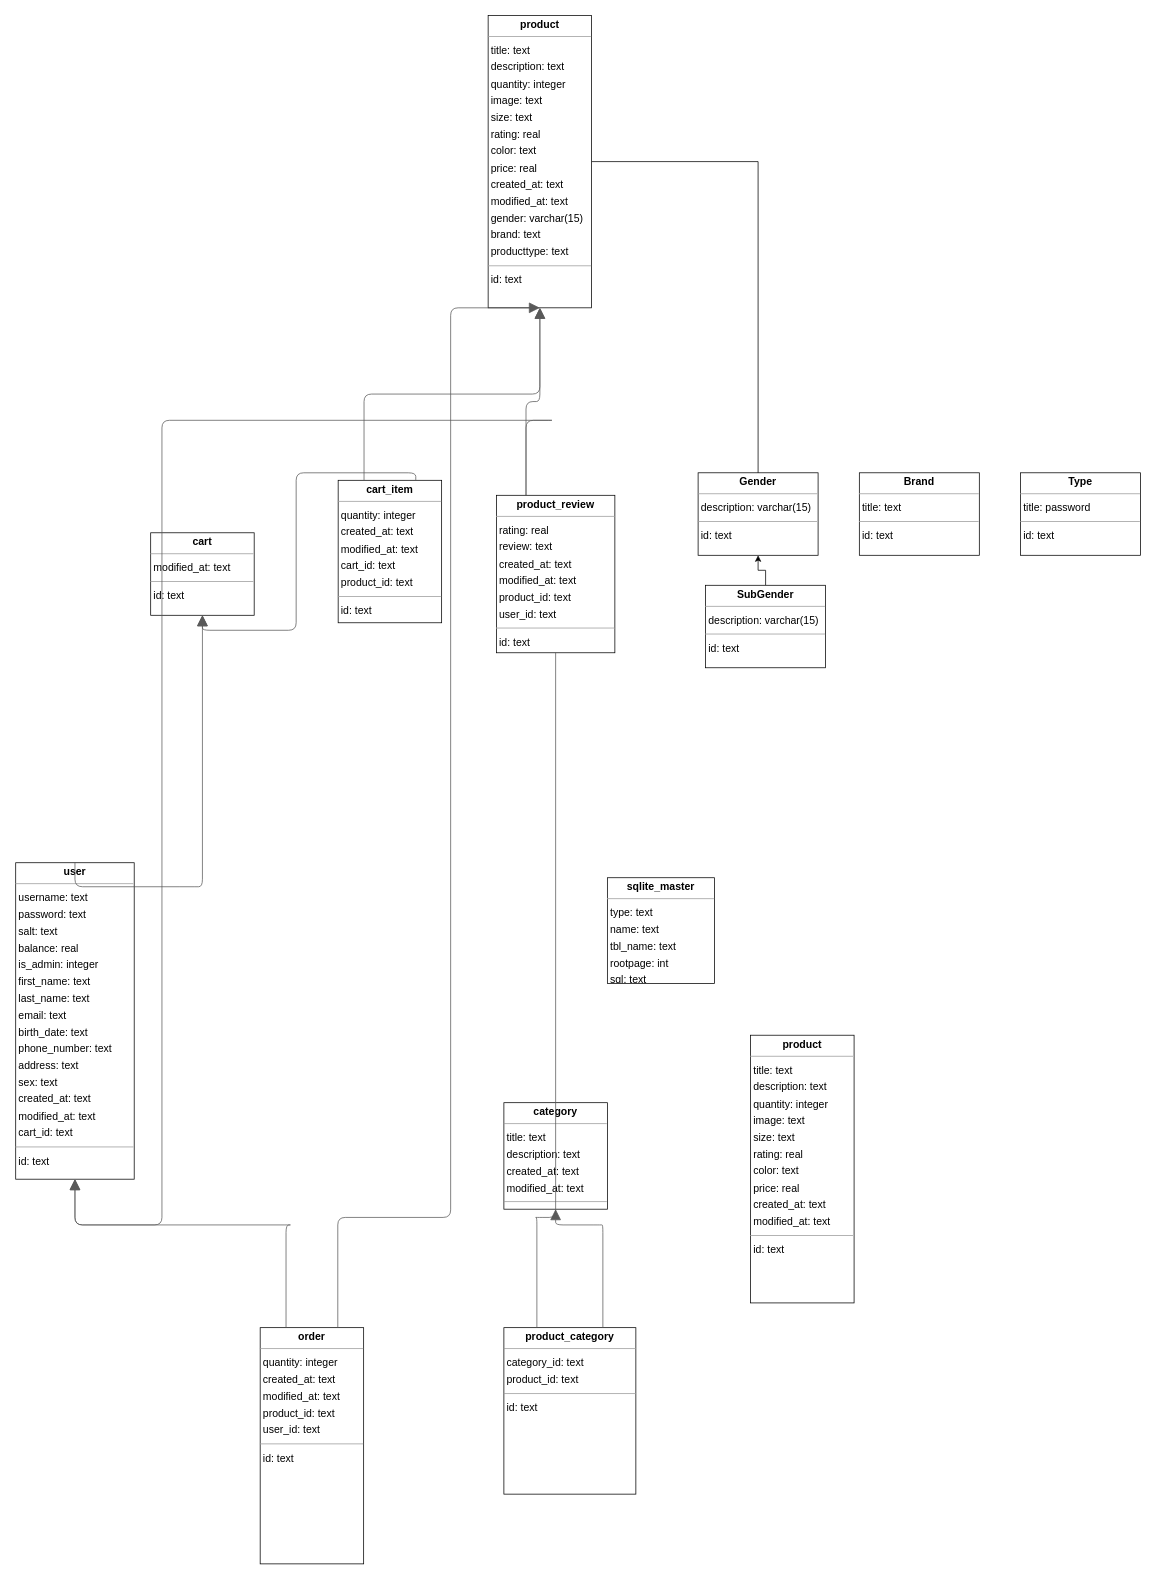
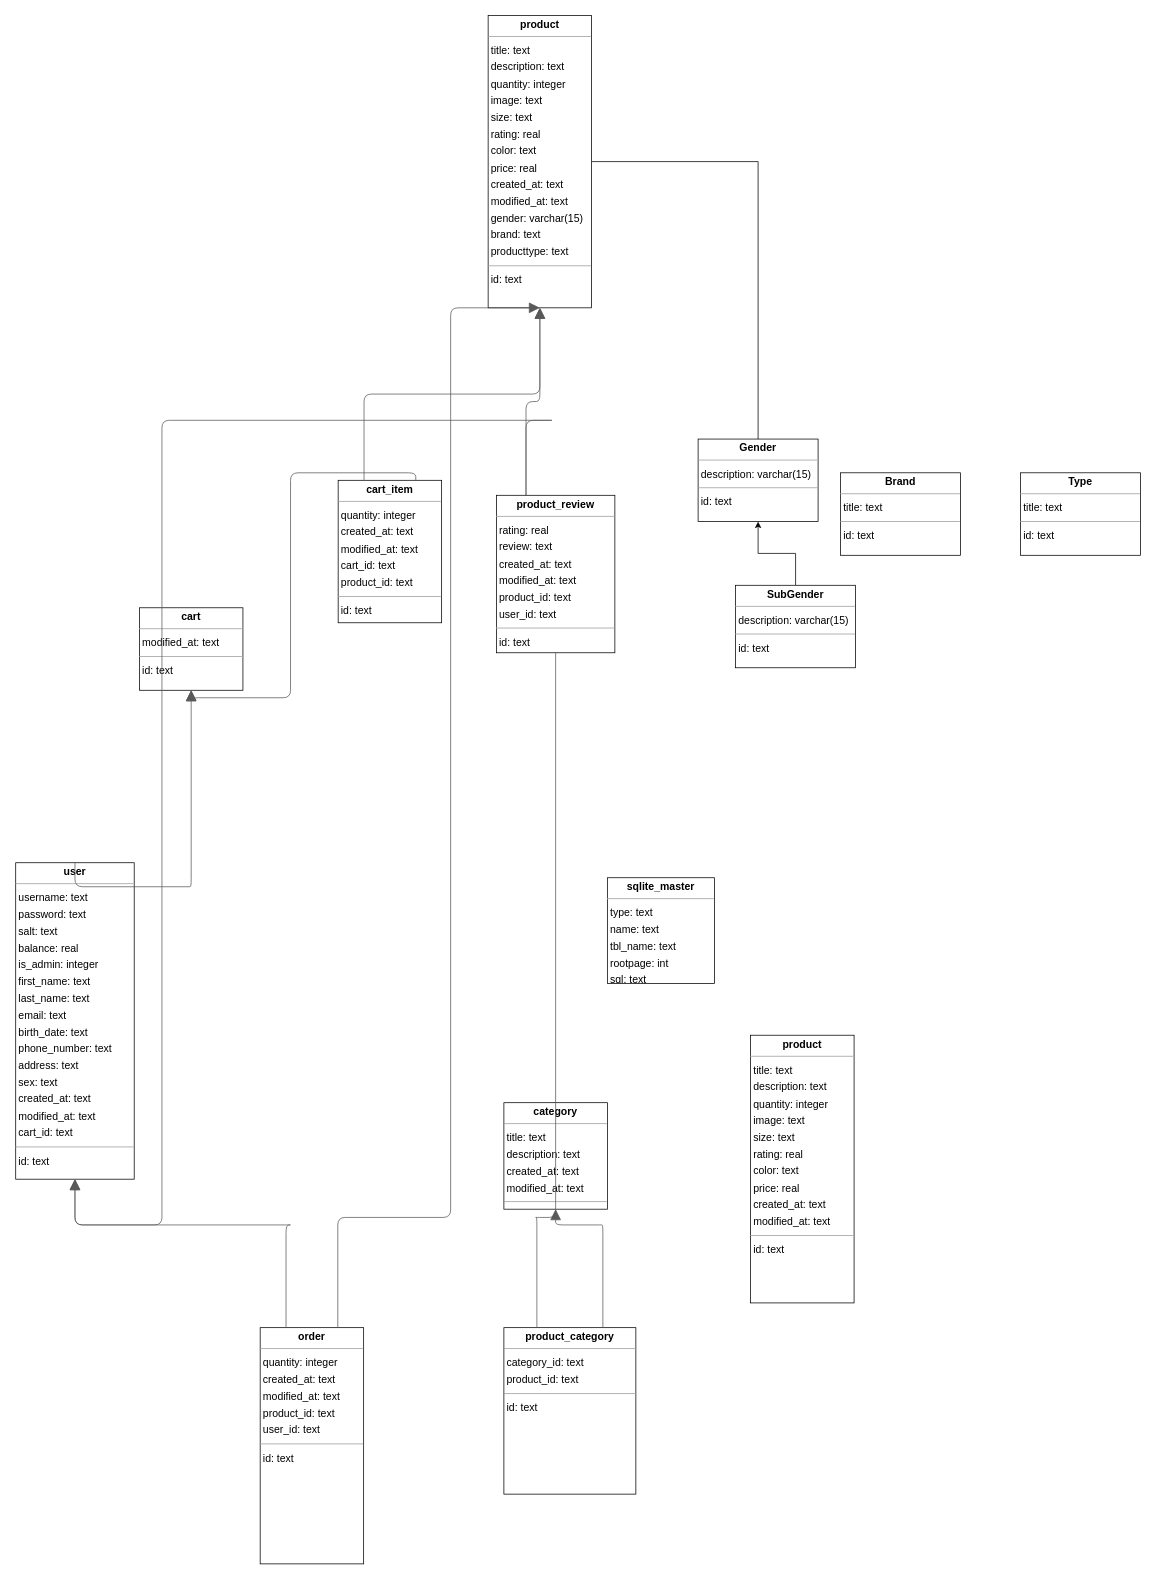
(1059, 492) -> (1047, 492)
(758, 514) -> (758, 480)
(919, 514) -> (900, 514)
(202, 574) -> (191, 649)
(765, 627) -> (795, 627)
